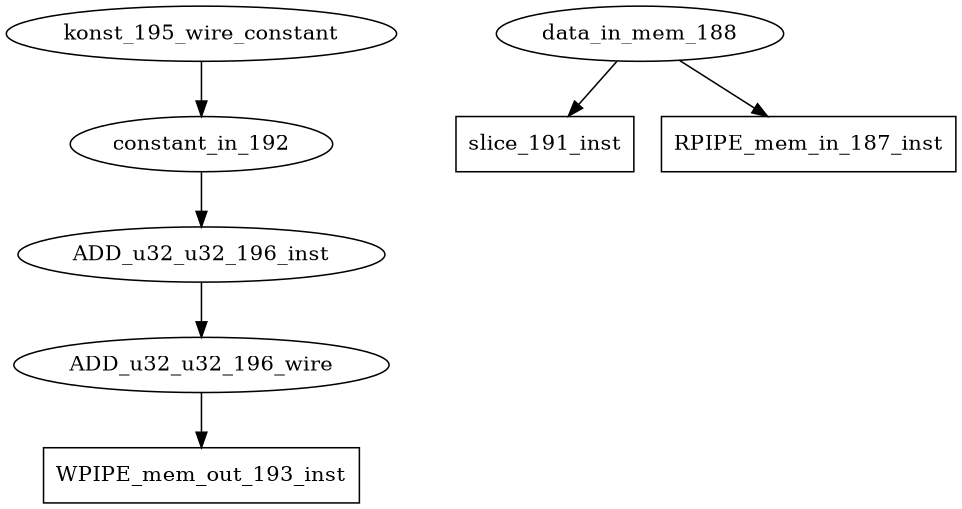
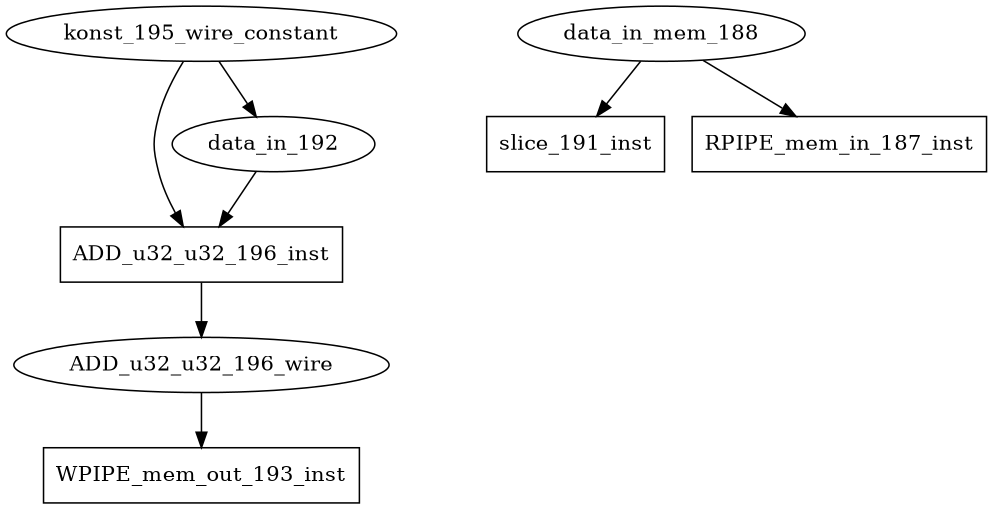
none -> (155, 136)
(201, 144) -> (274, 144)
(201, 255) -> (201, 255)
